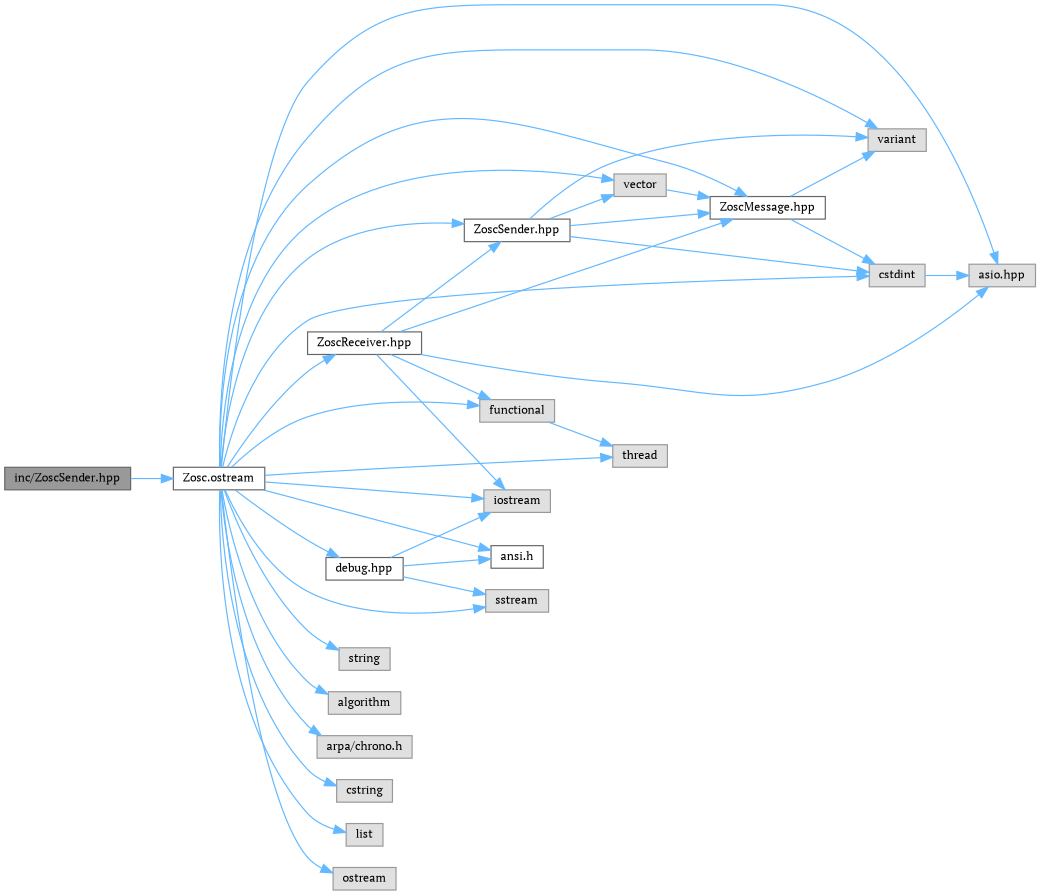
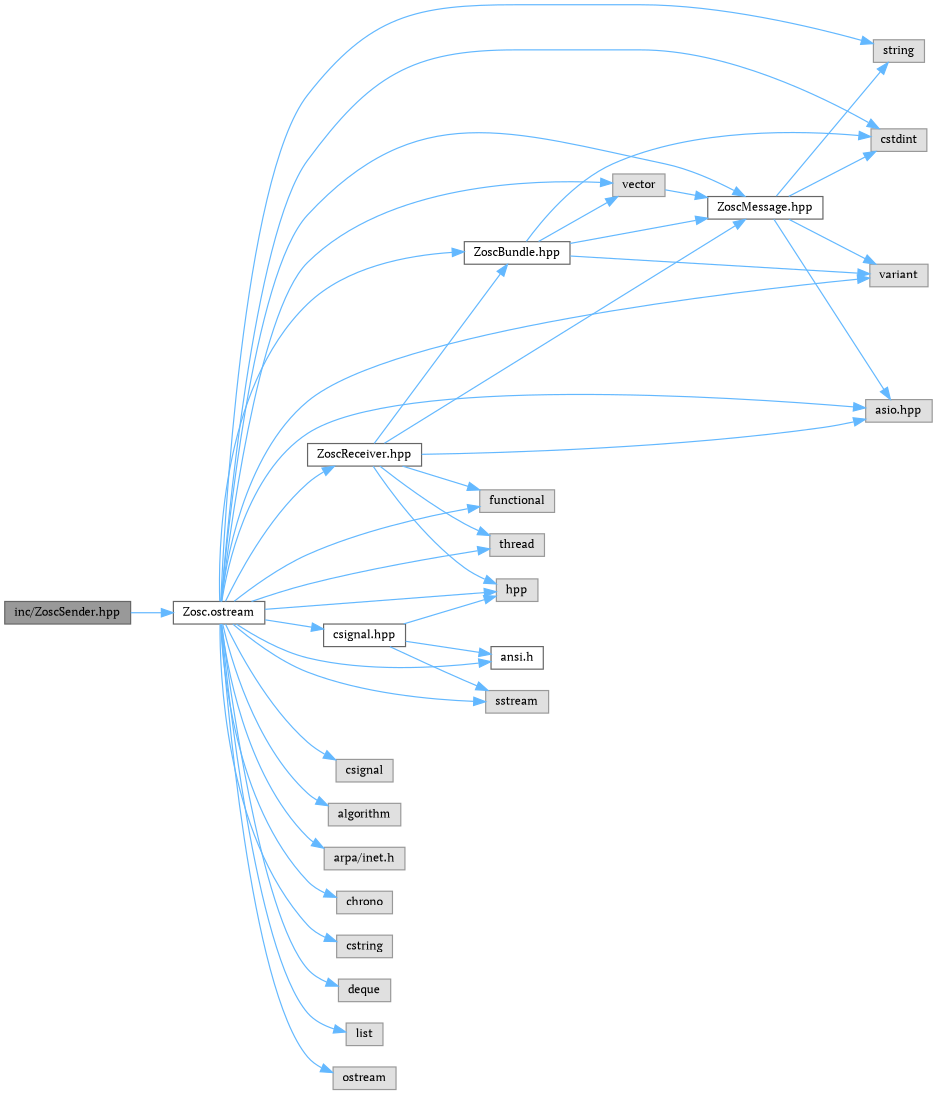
none -> (821, 143)
(517, 230) -> (517, 253)
(941, 276) -> (829, 304)
(575, 432) -> (428, 501)
(517, 501) -> (517, 590)
(365, 569) -> (365, 635)
(365, 747) -> (365, 859)
none -> (365, 771)
none -> (365, 902)
none -> (365, 990)
